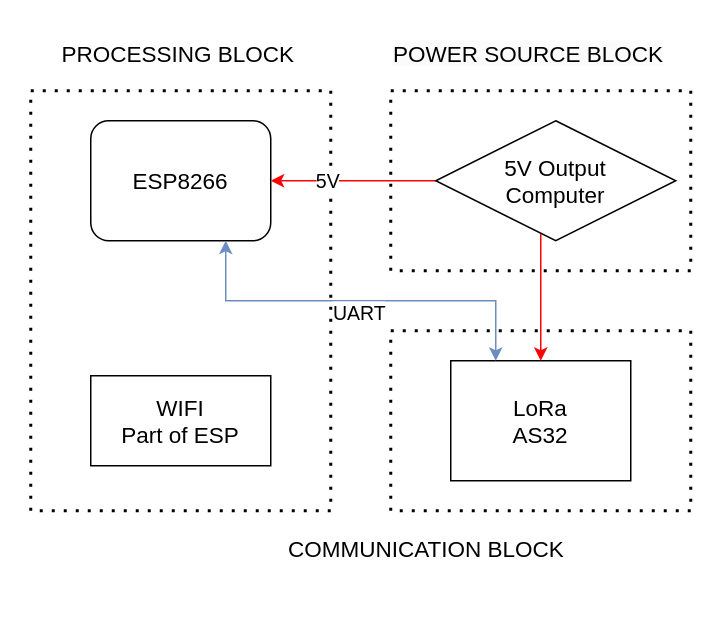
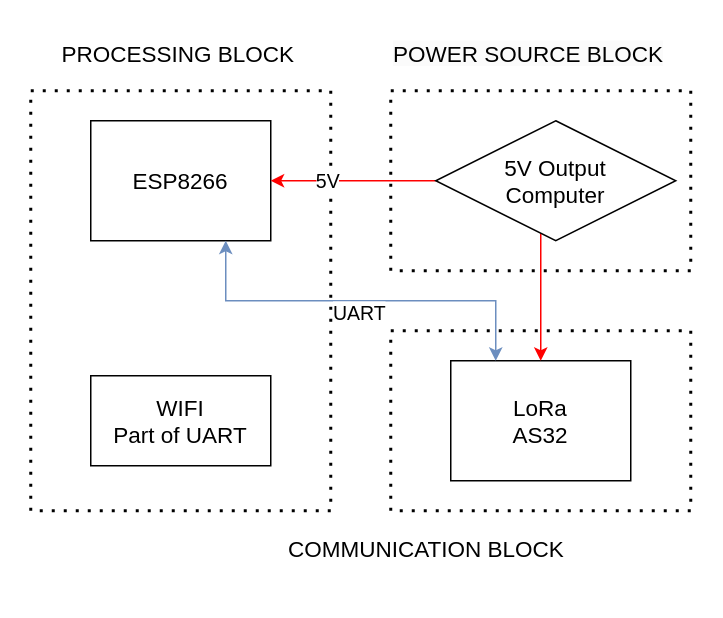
(181, 181) -> (181, 181)
(181, 421) -> (181, 421)
